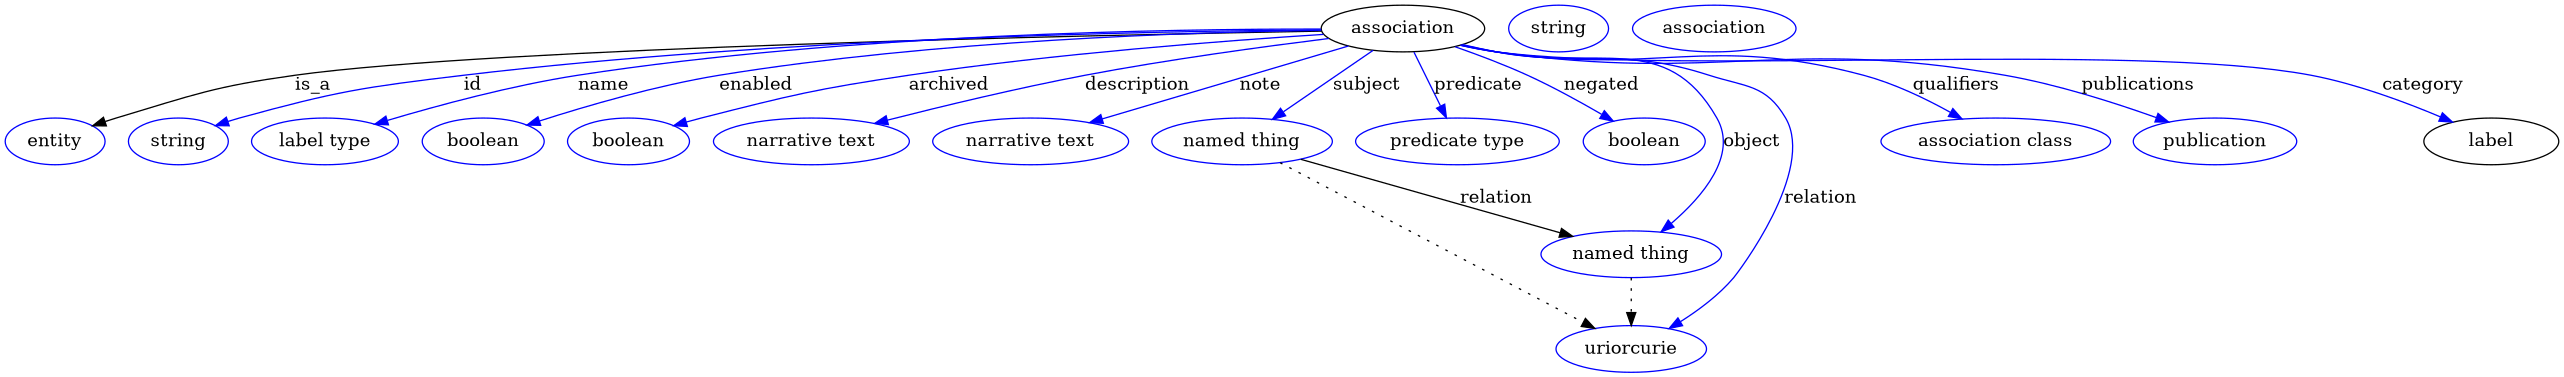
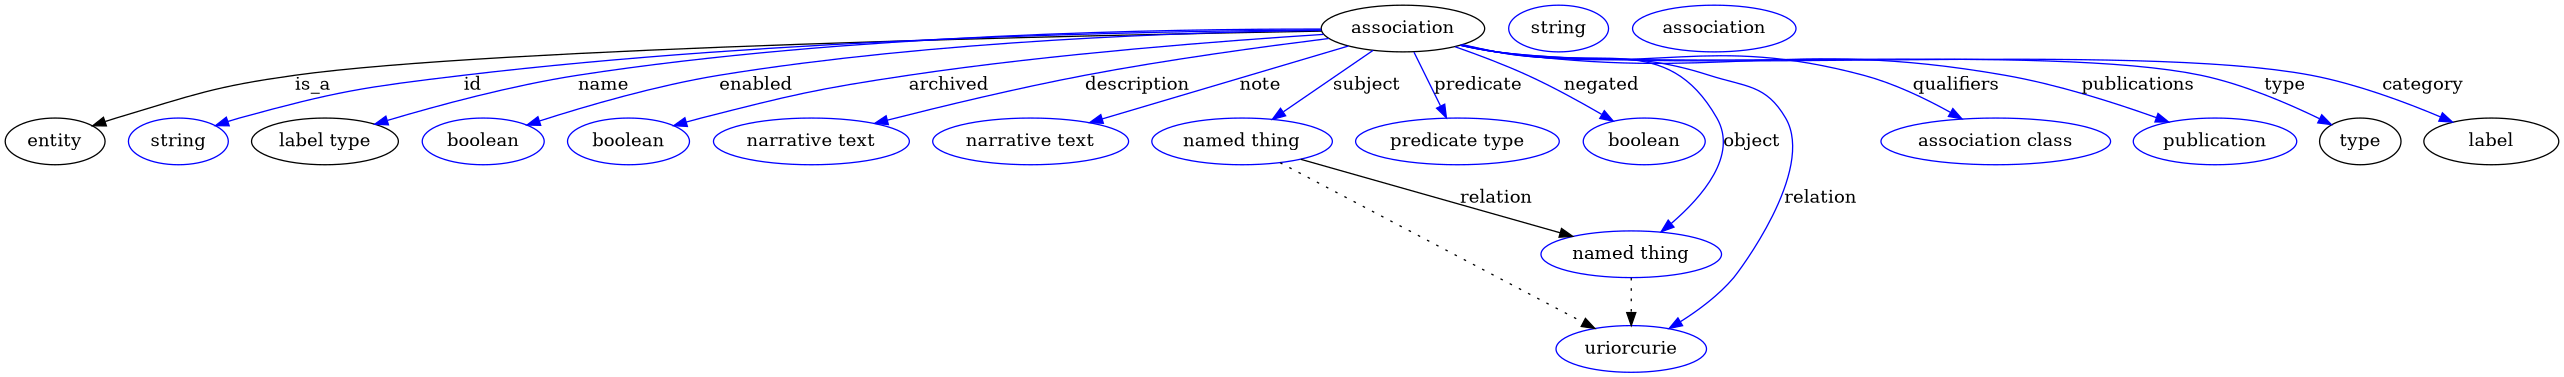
(55, 141) -> (55, 141)
(325, 141) -> (325, 141)
none -> (2360, 141)
